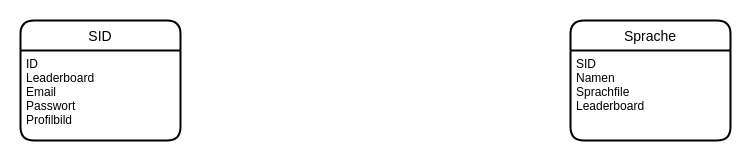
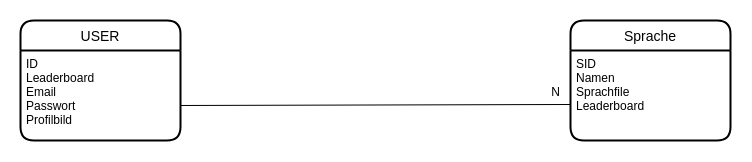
(100, 36) -> (100, 36)
none -> (375, 105)
